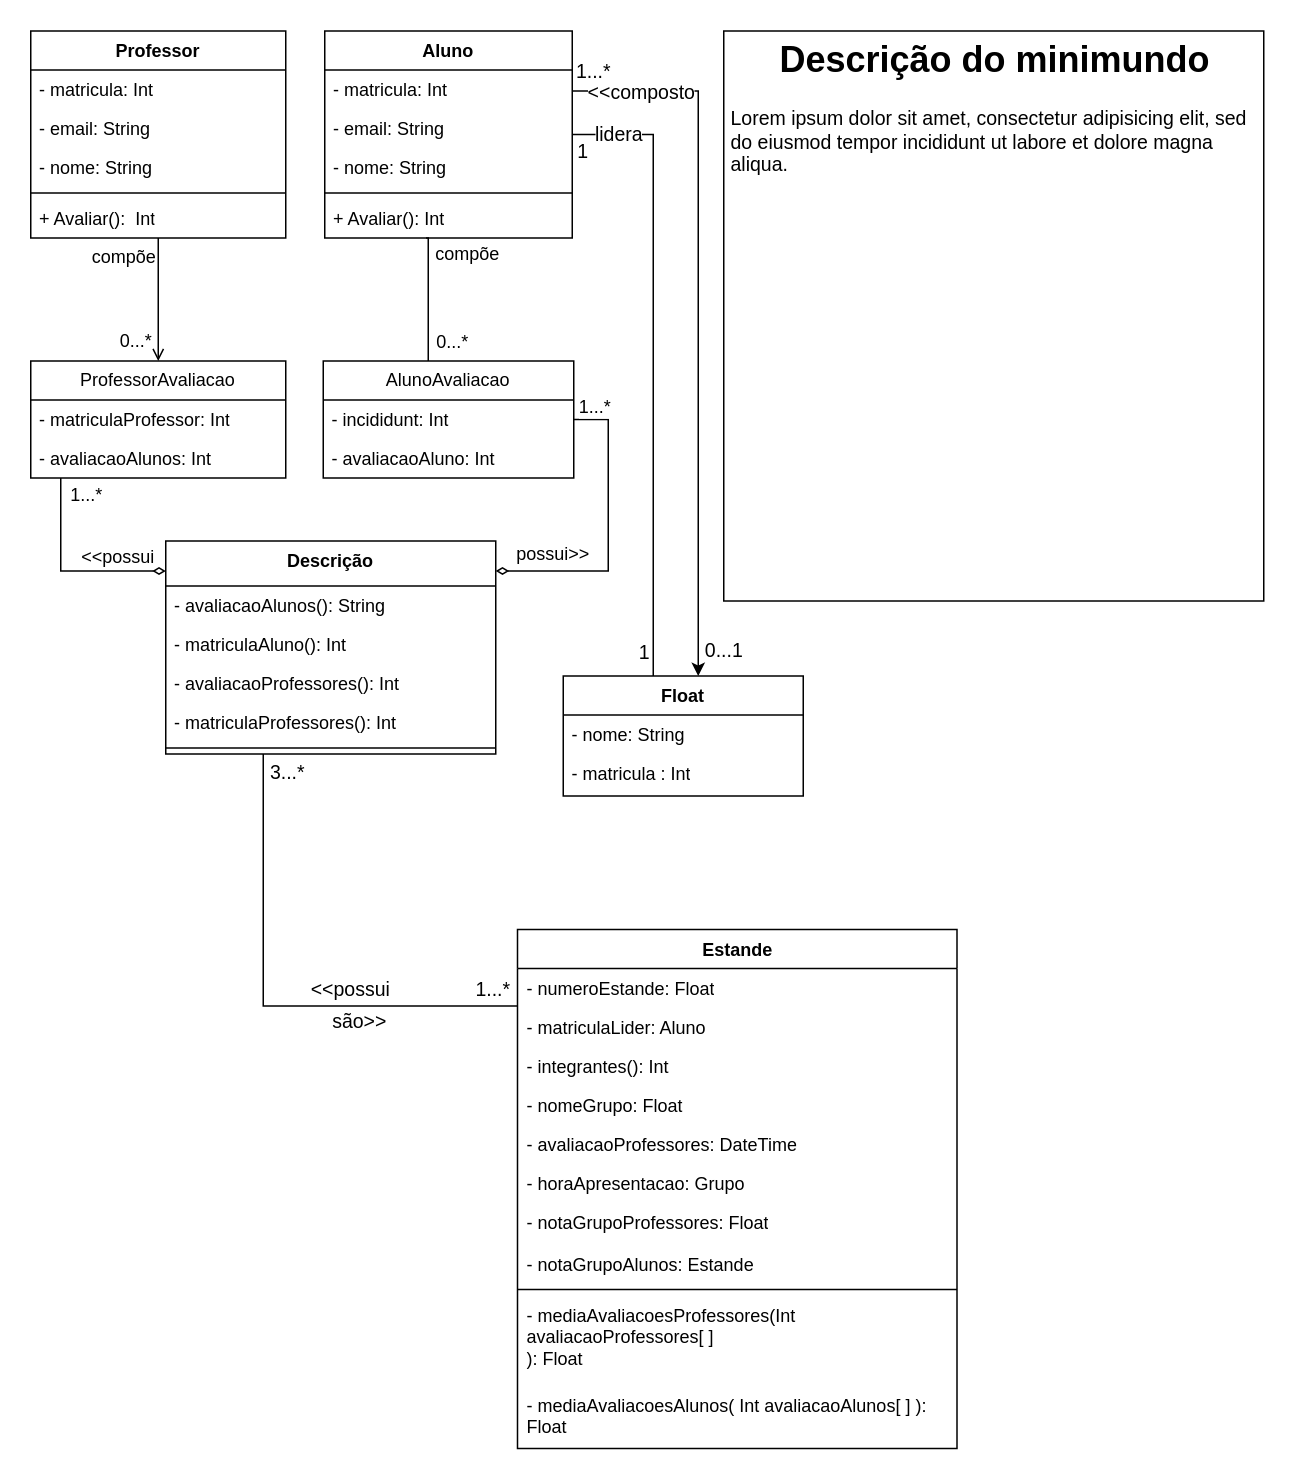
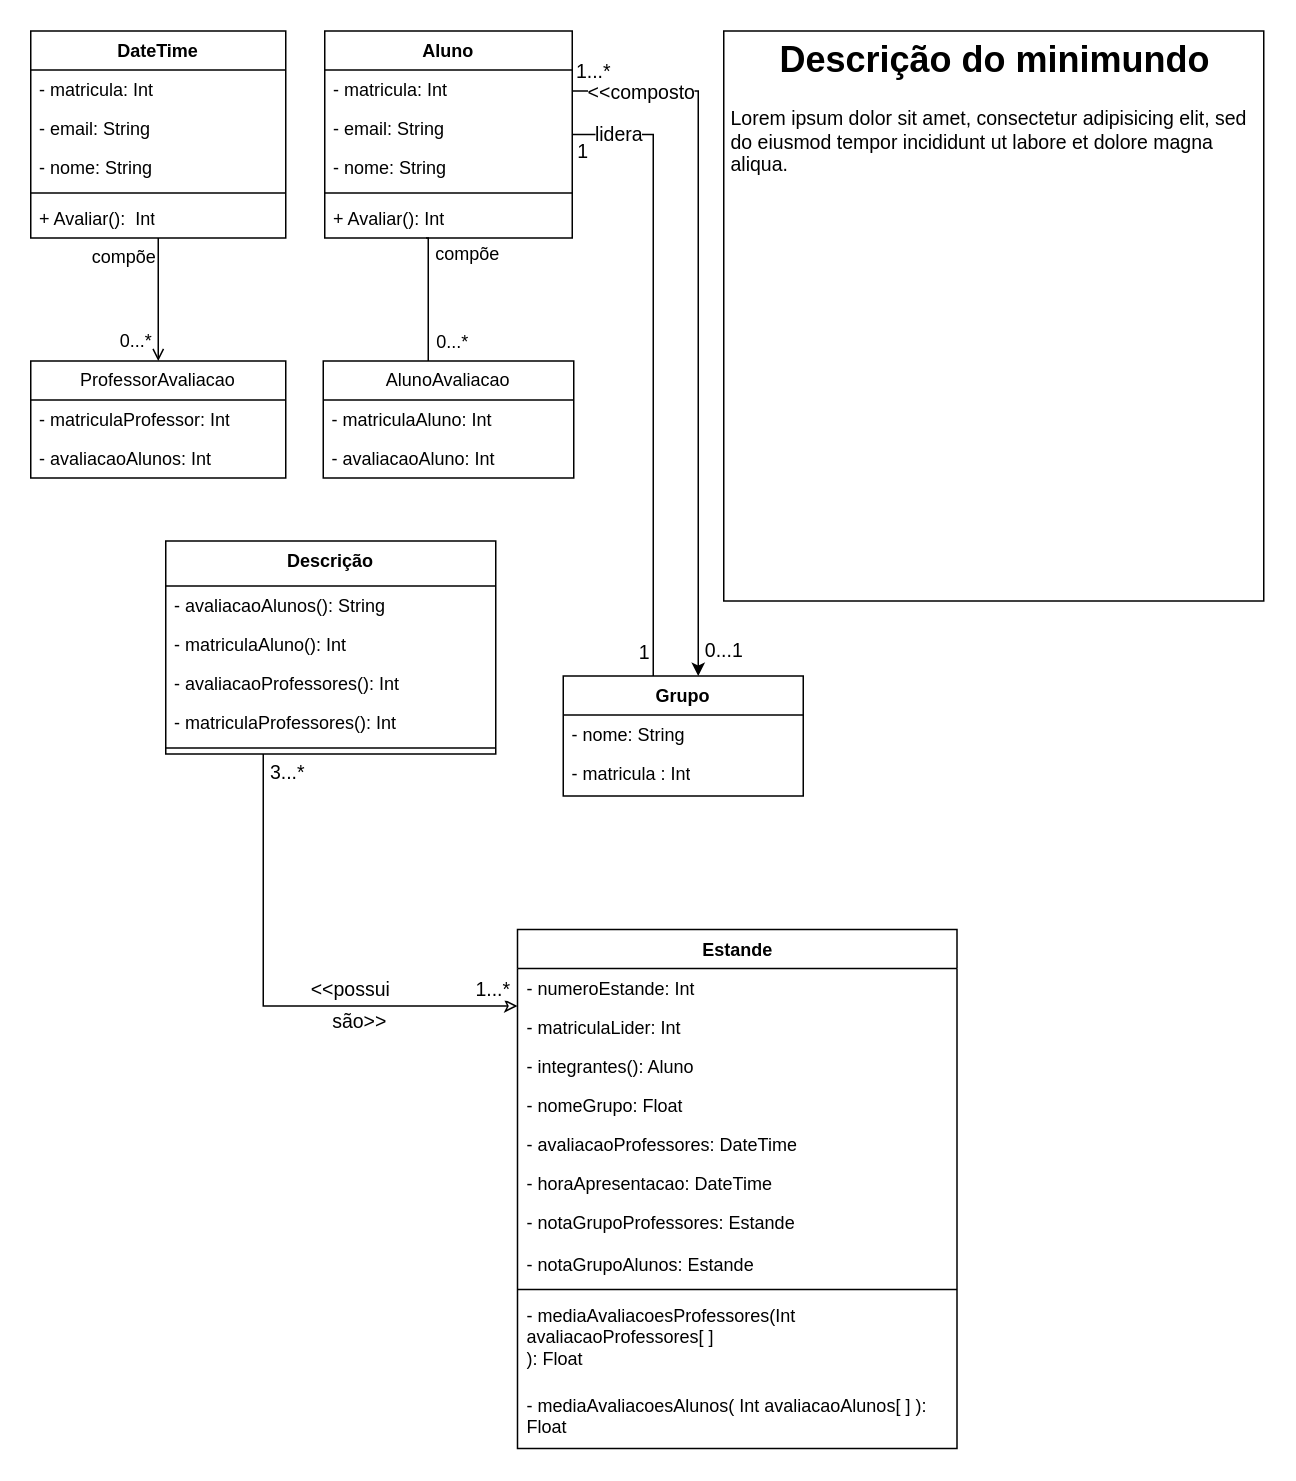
(158, 52) -> (158, 52)
(404, 421) -> (424, 421)
(608, 528) -> none
(61, 571) -> none
(683, 697) -> (683, 697)
(629, 990) -> (621, 990)
(509, 1006) -> (506, 1006)
(627, 1029) -> (619, 1029)
(619, 1068) -> (626, 1068)
(646, 1185) -> (659, 1185)
(666, 1224) -> (679, 1224)
